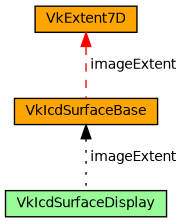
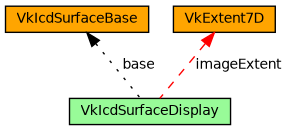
(86, 72) -> (183, 71)
(131, 158) -> (137, 65)
